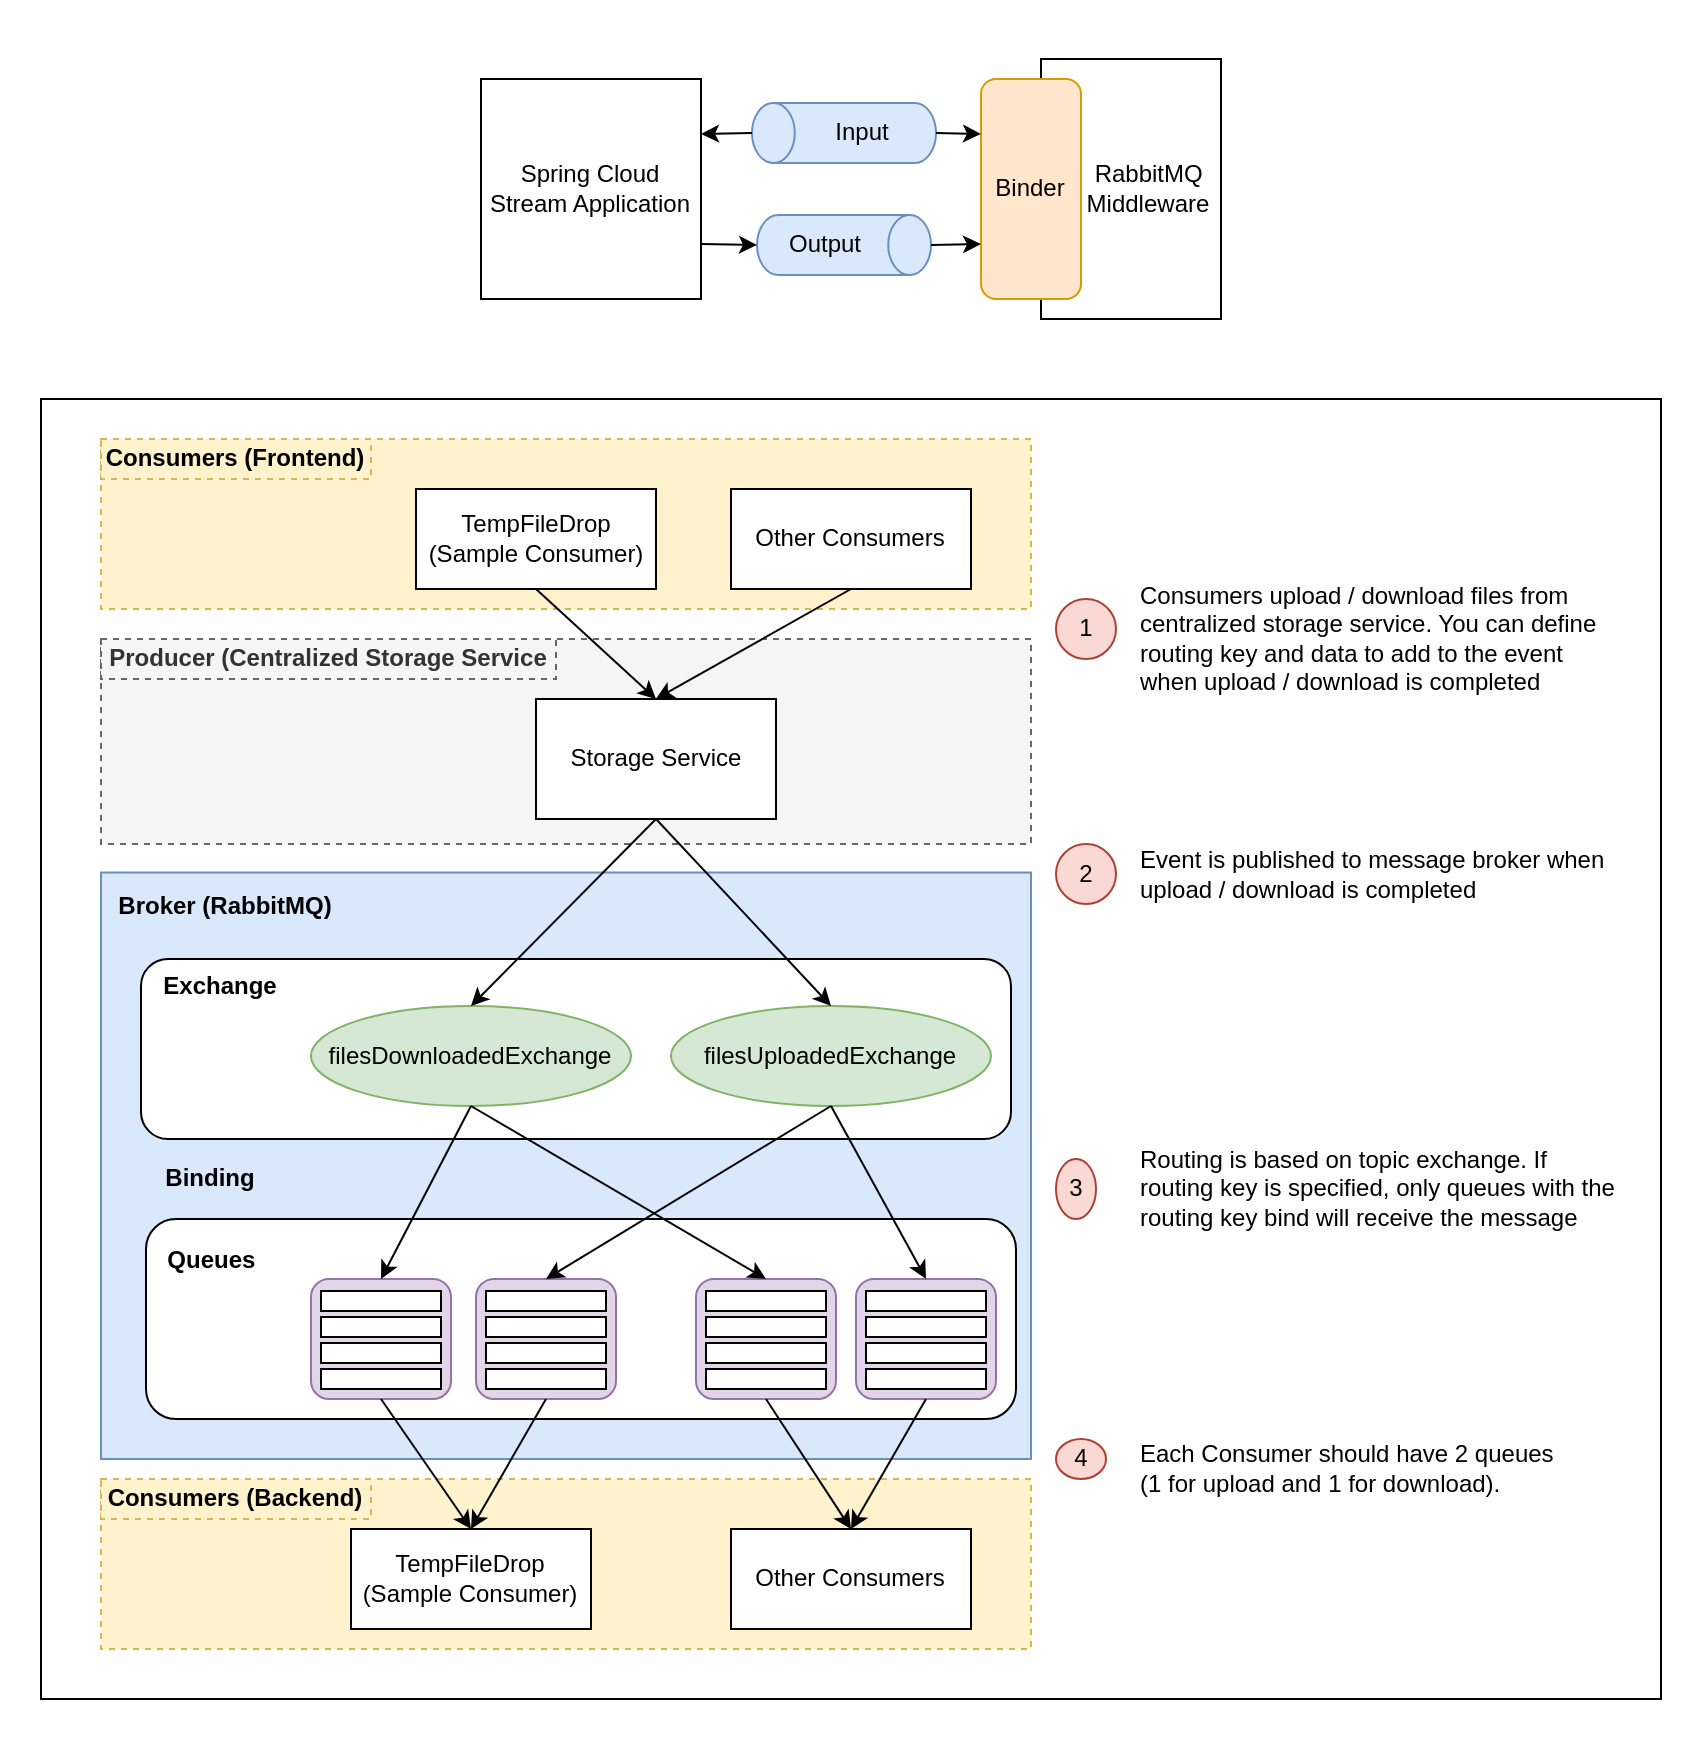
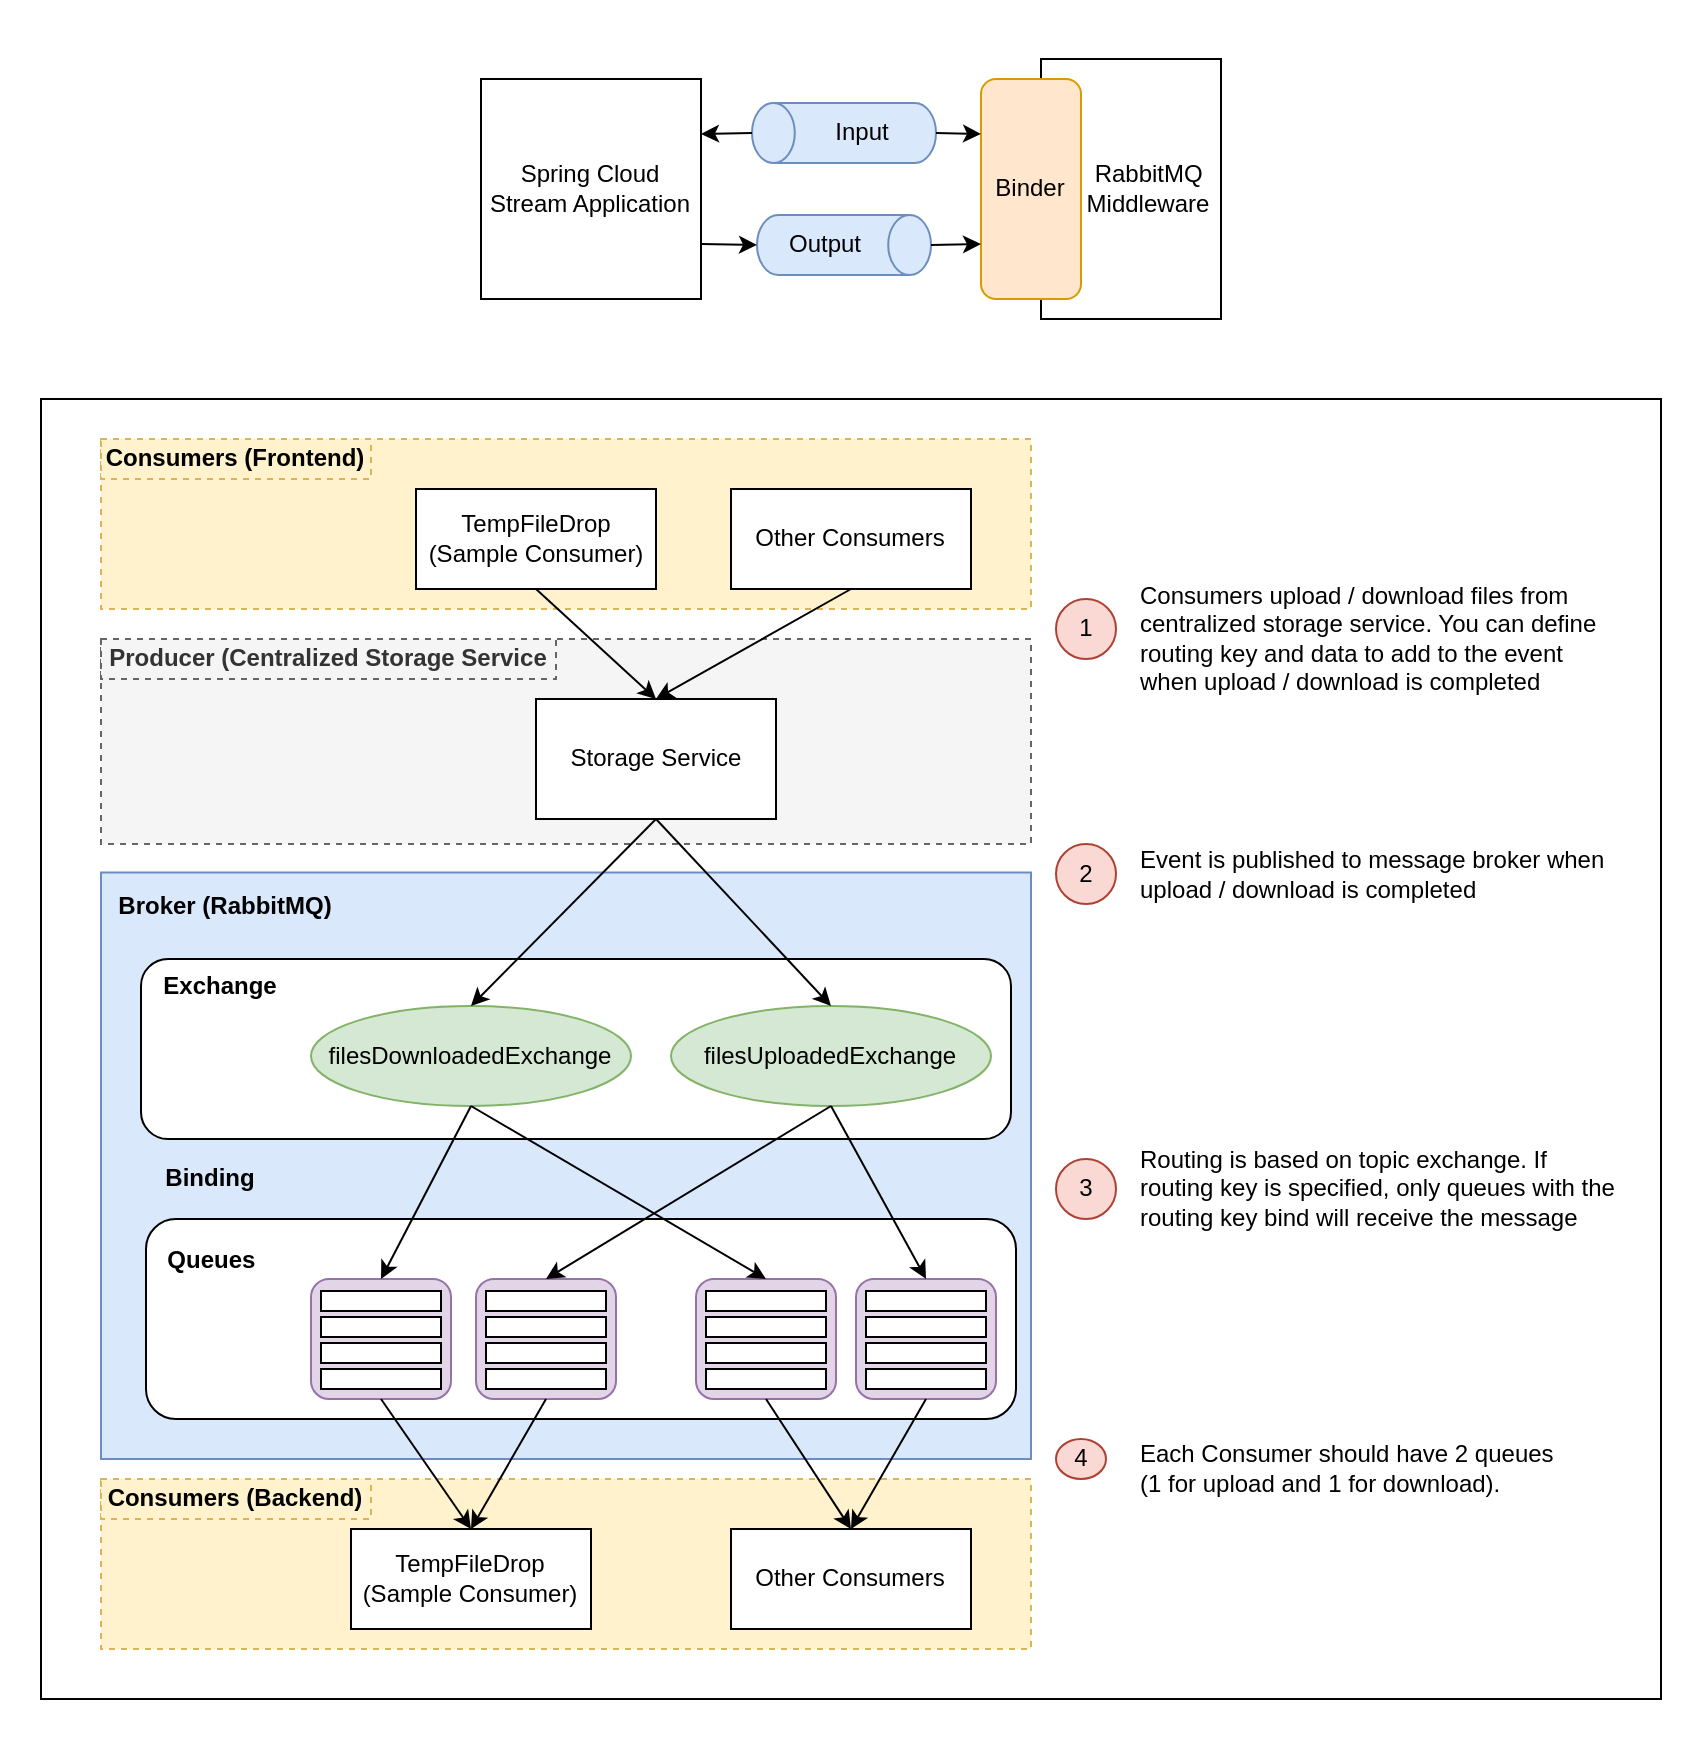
(1076, 1189) -> (1086, 1189)
